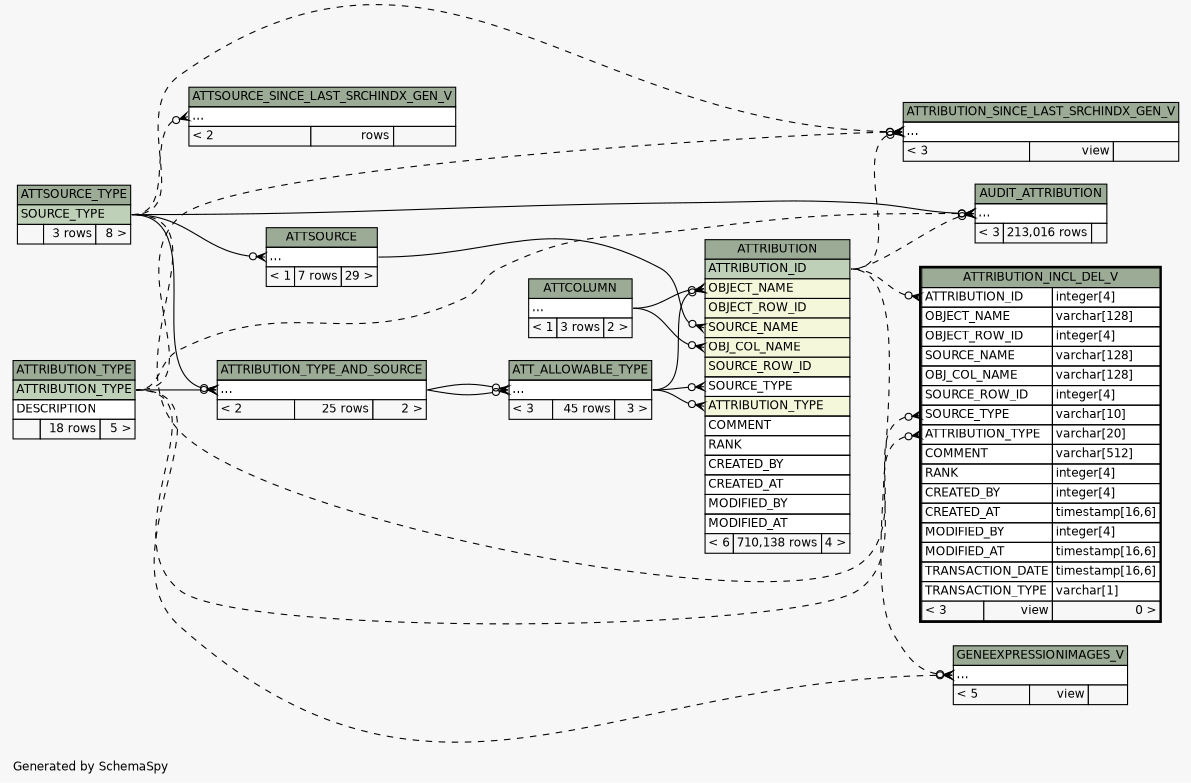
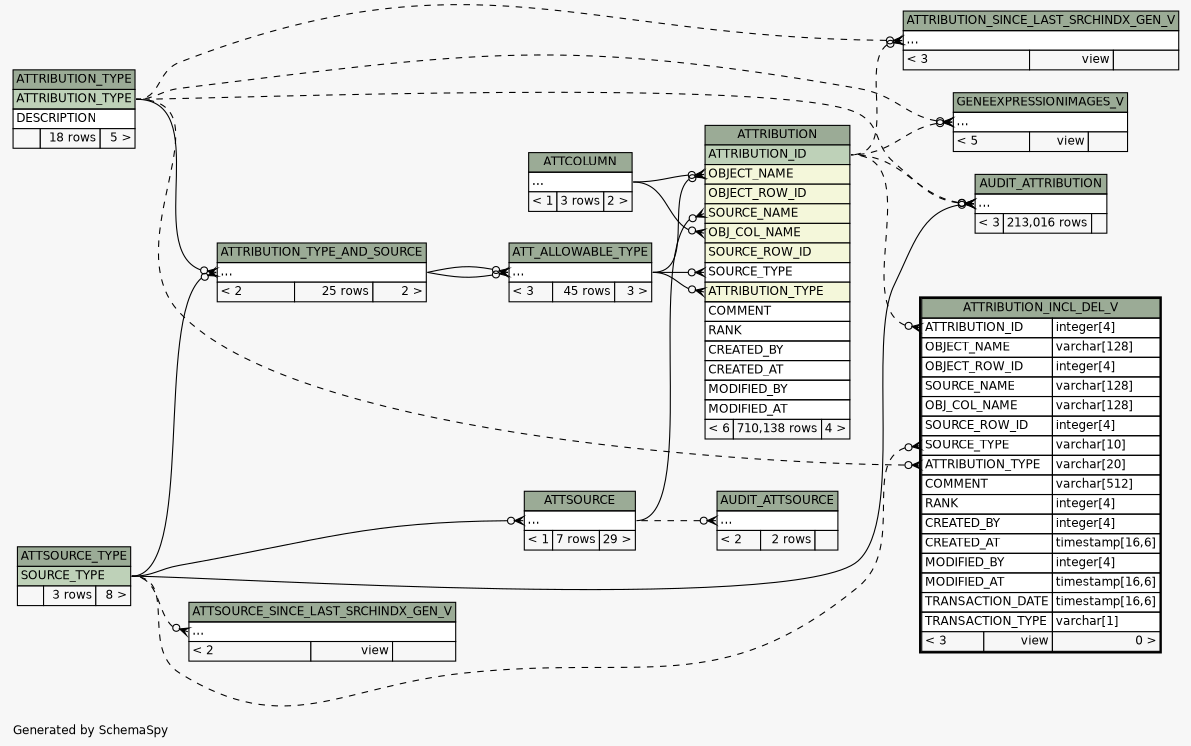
(452, 15) -> none
(376, 136) -> (375, 651)
none -> (777, 521)
